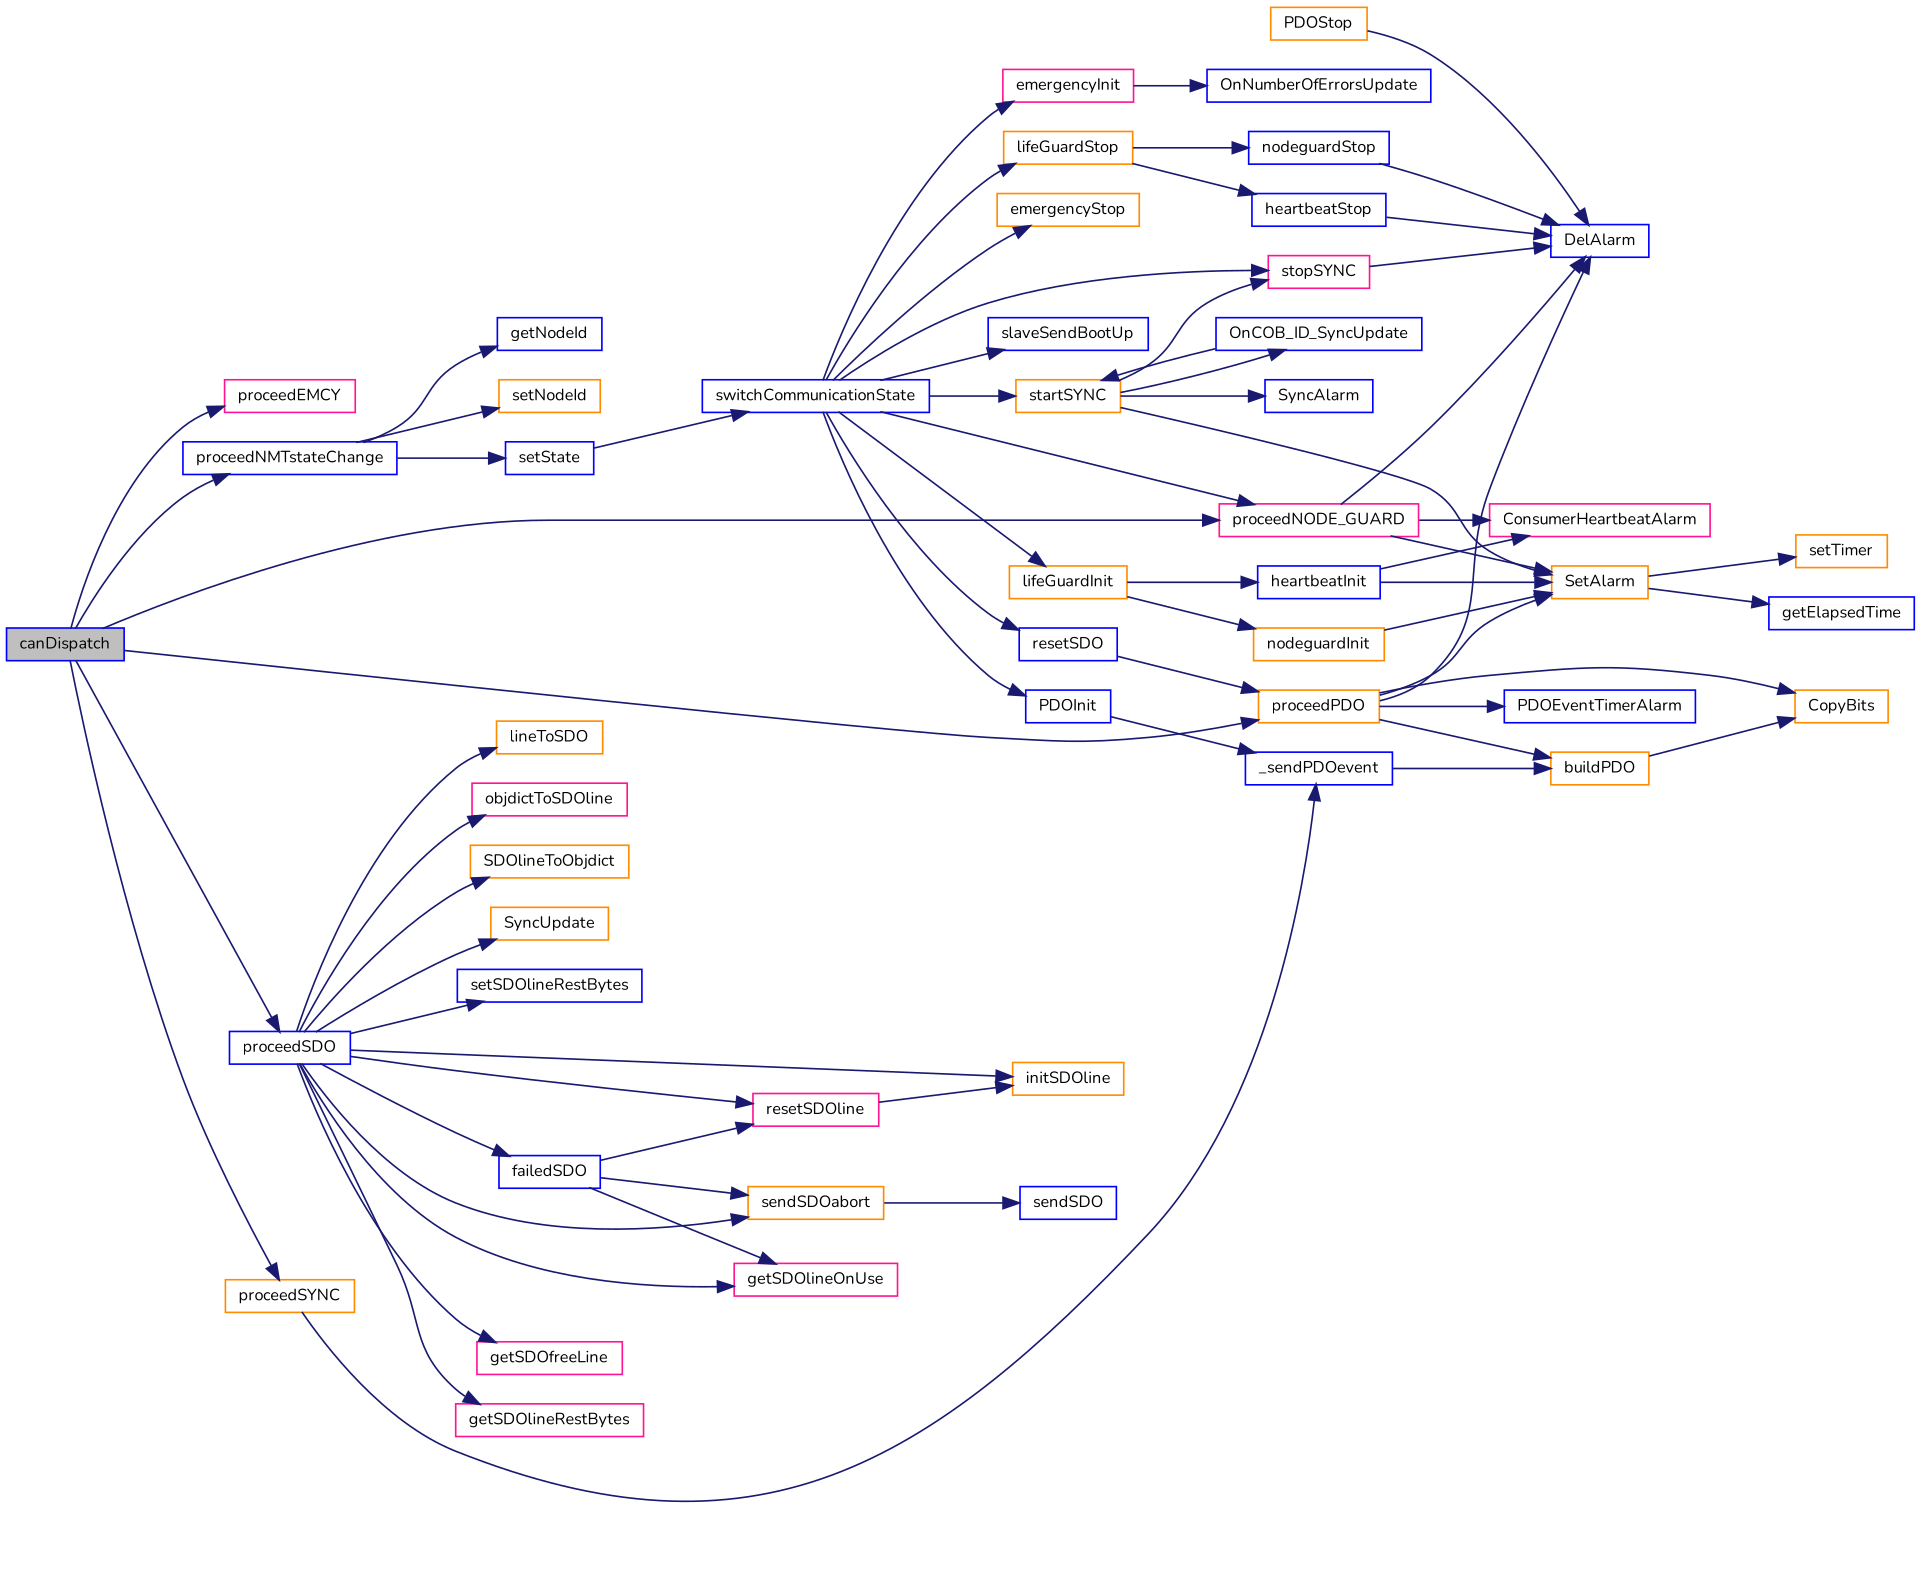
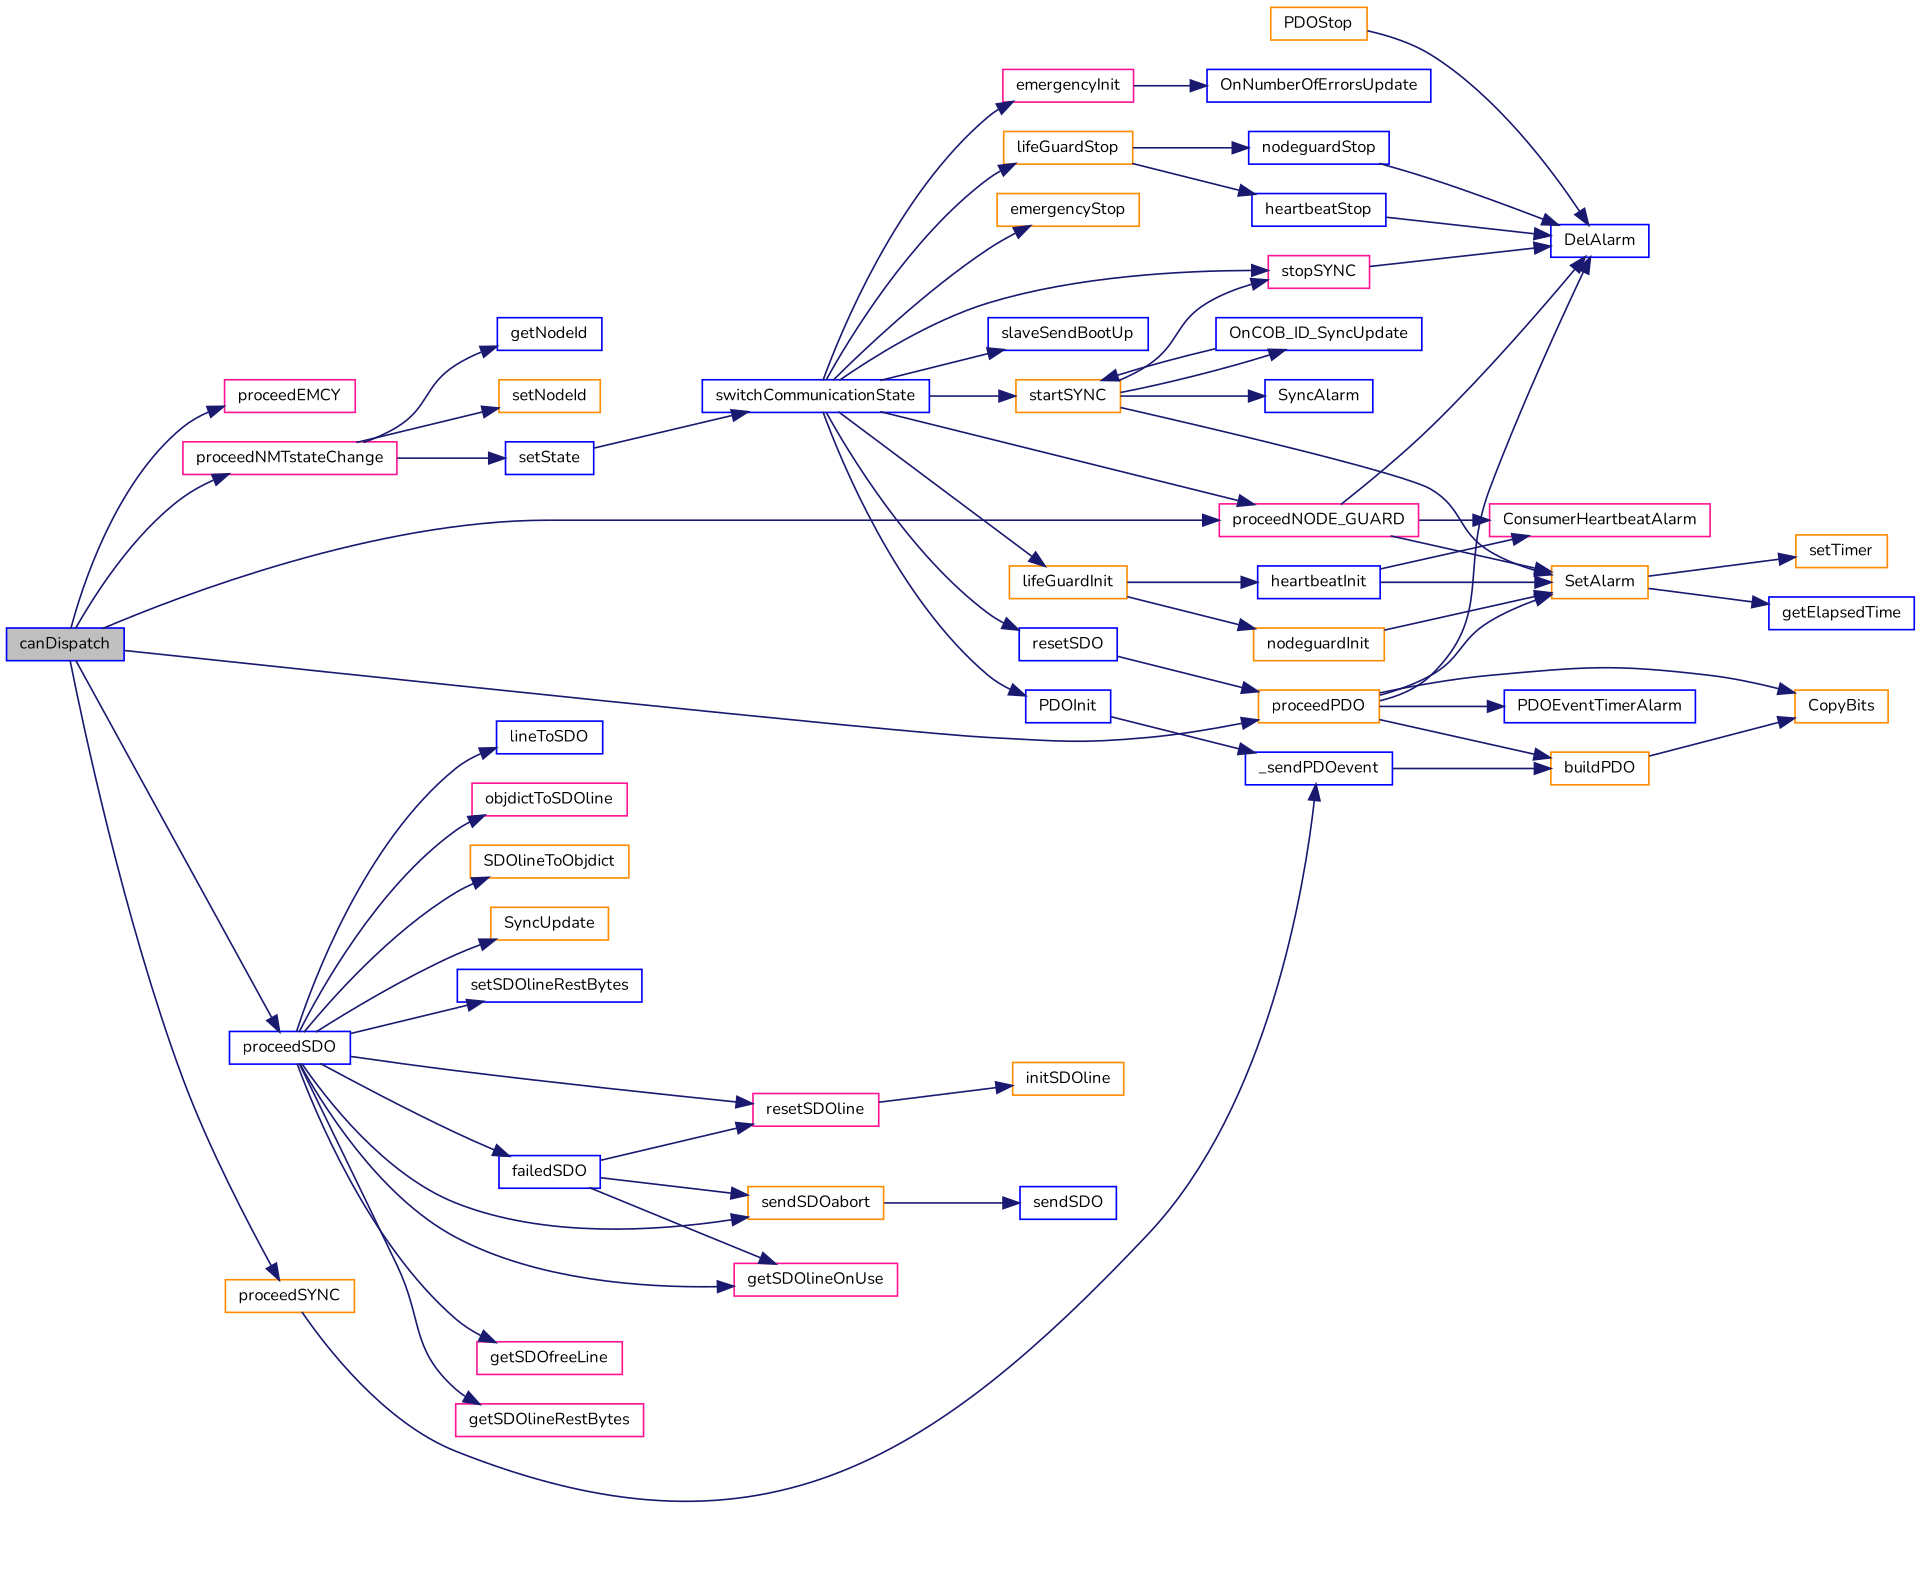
(290, 458) -> (290, 458)
(550, 737) -> (550, 737)
(673, 1063) -> none
